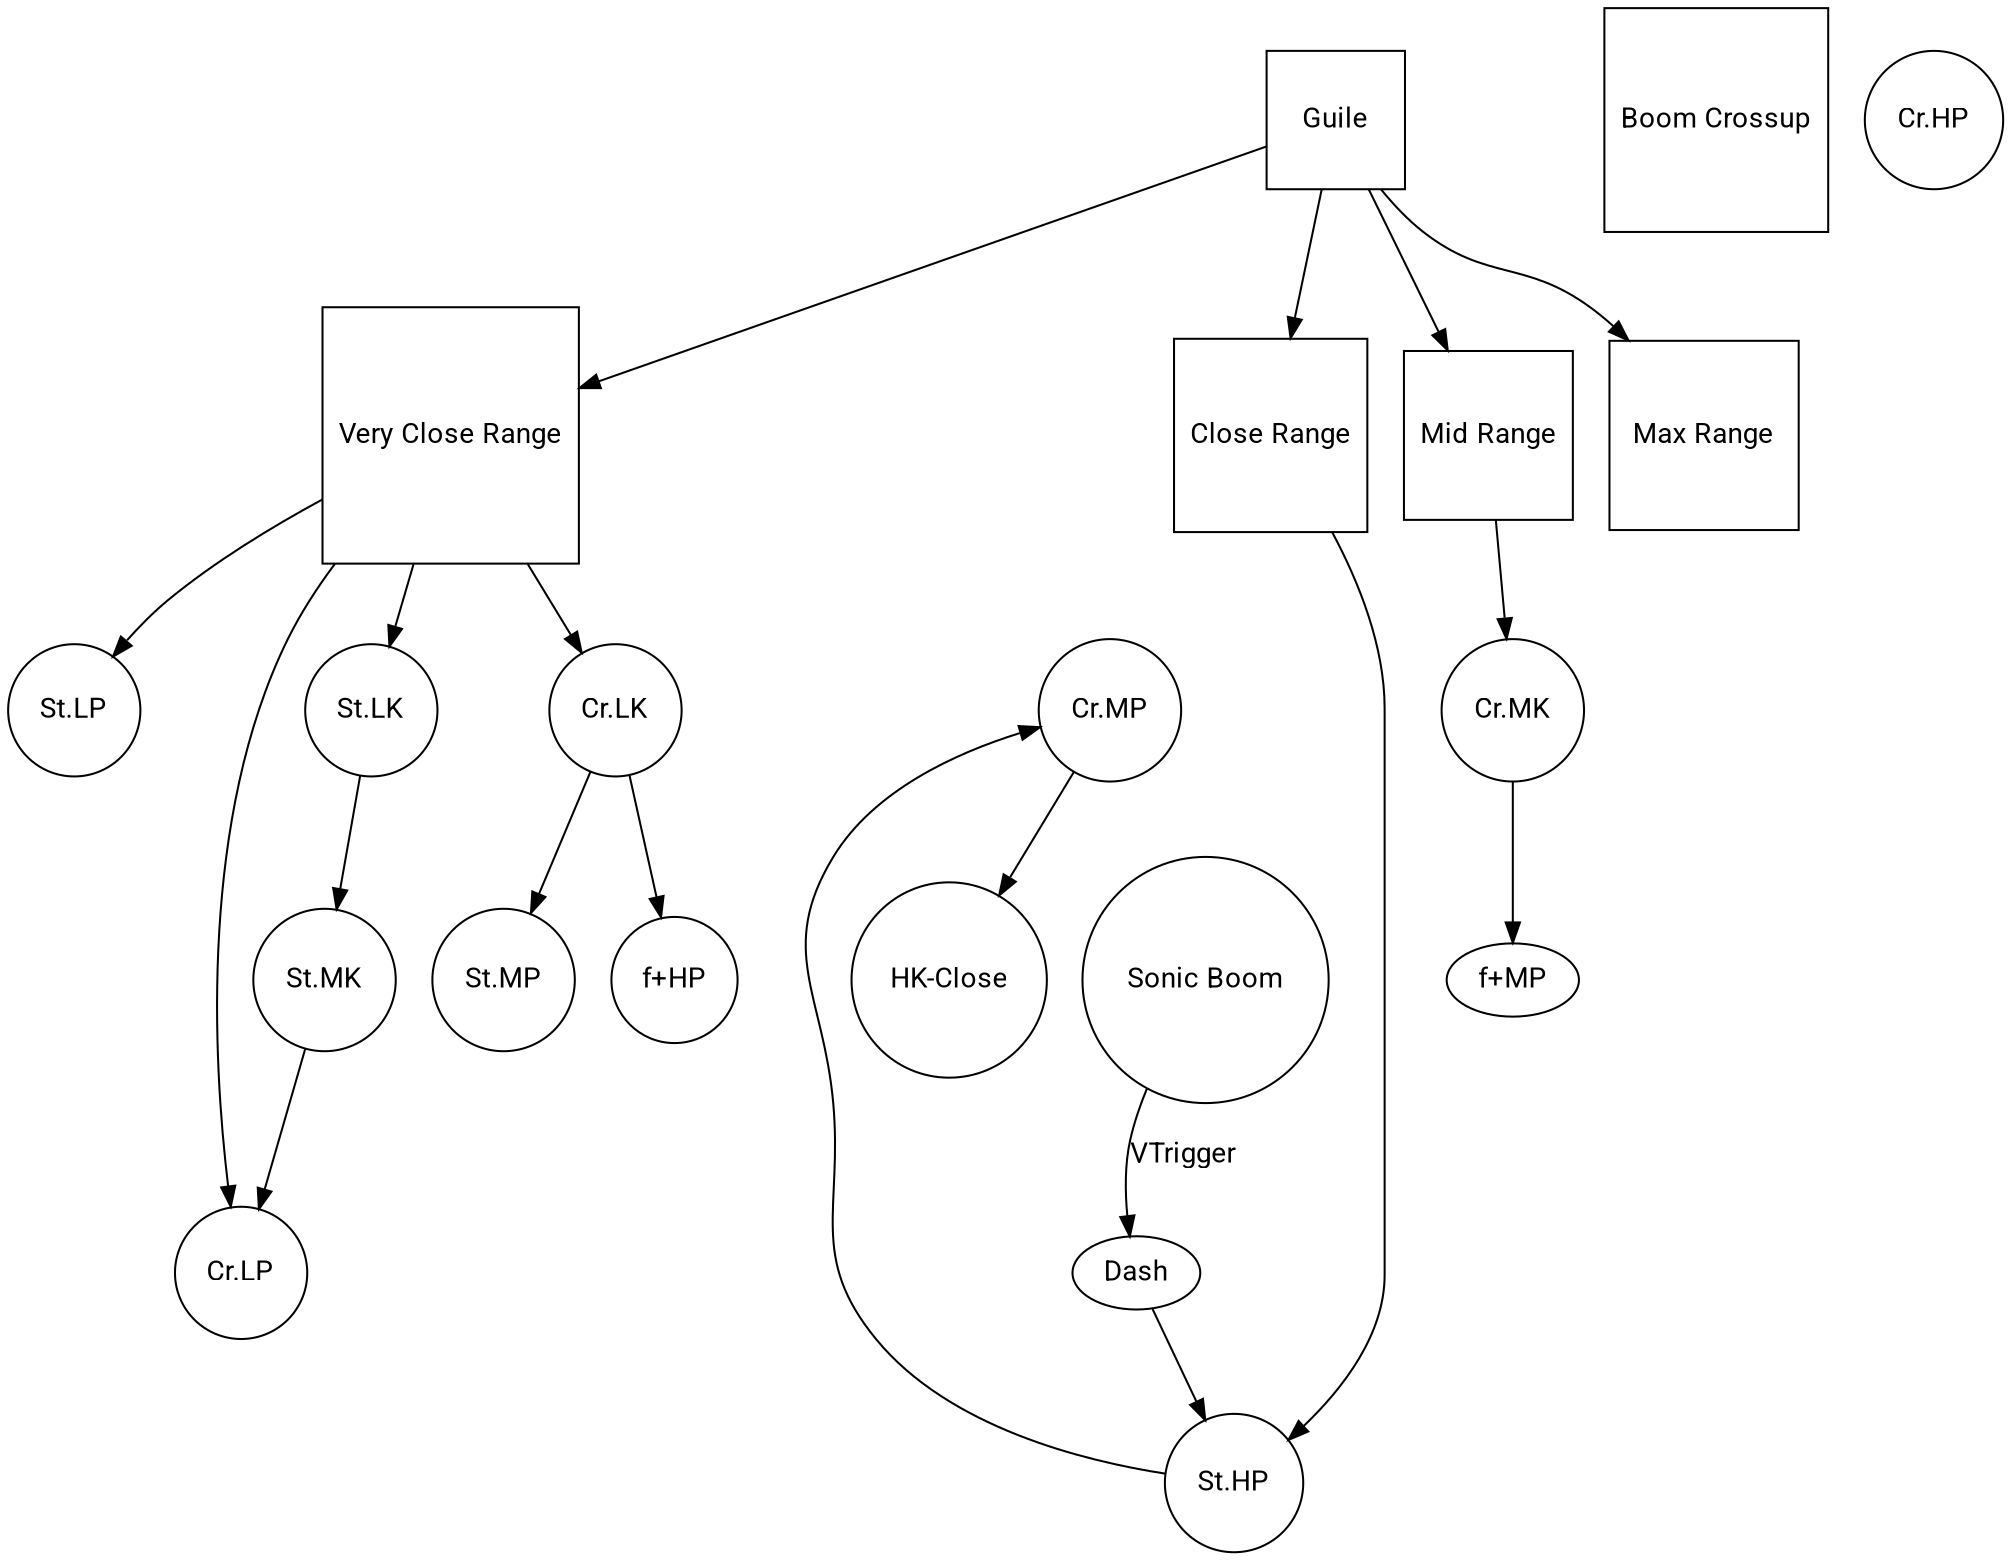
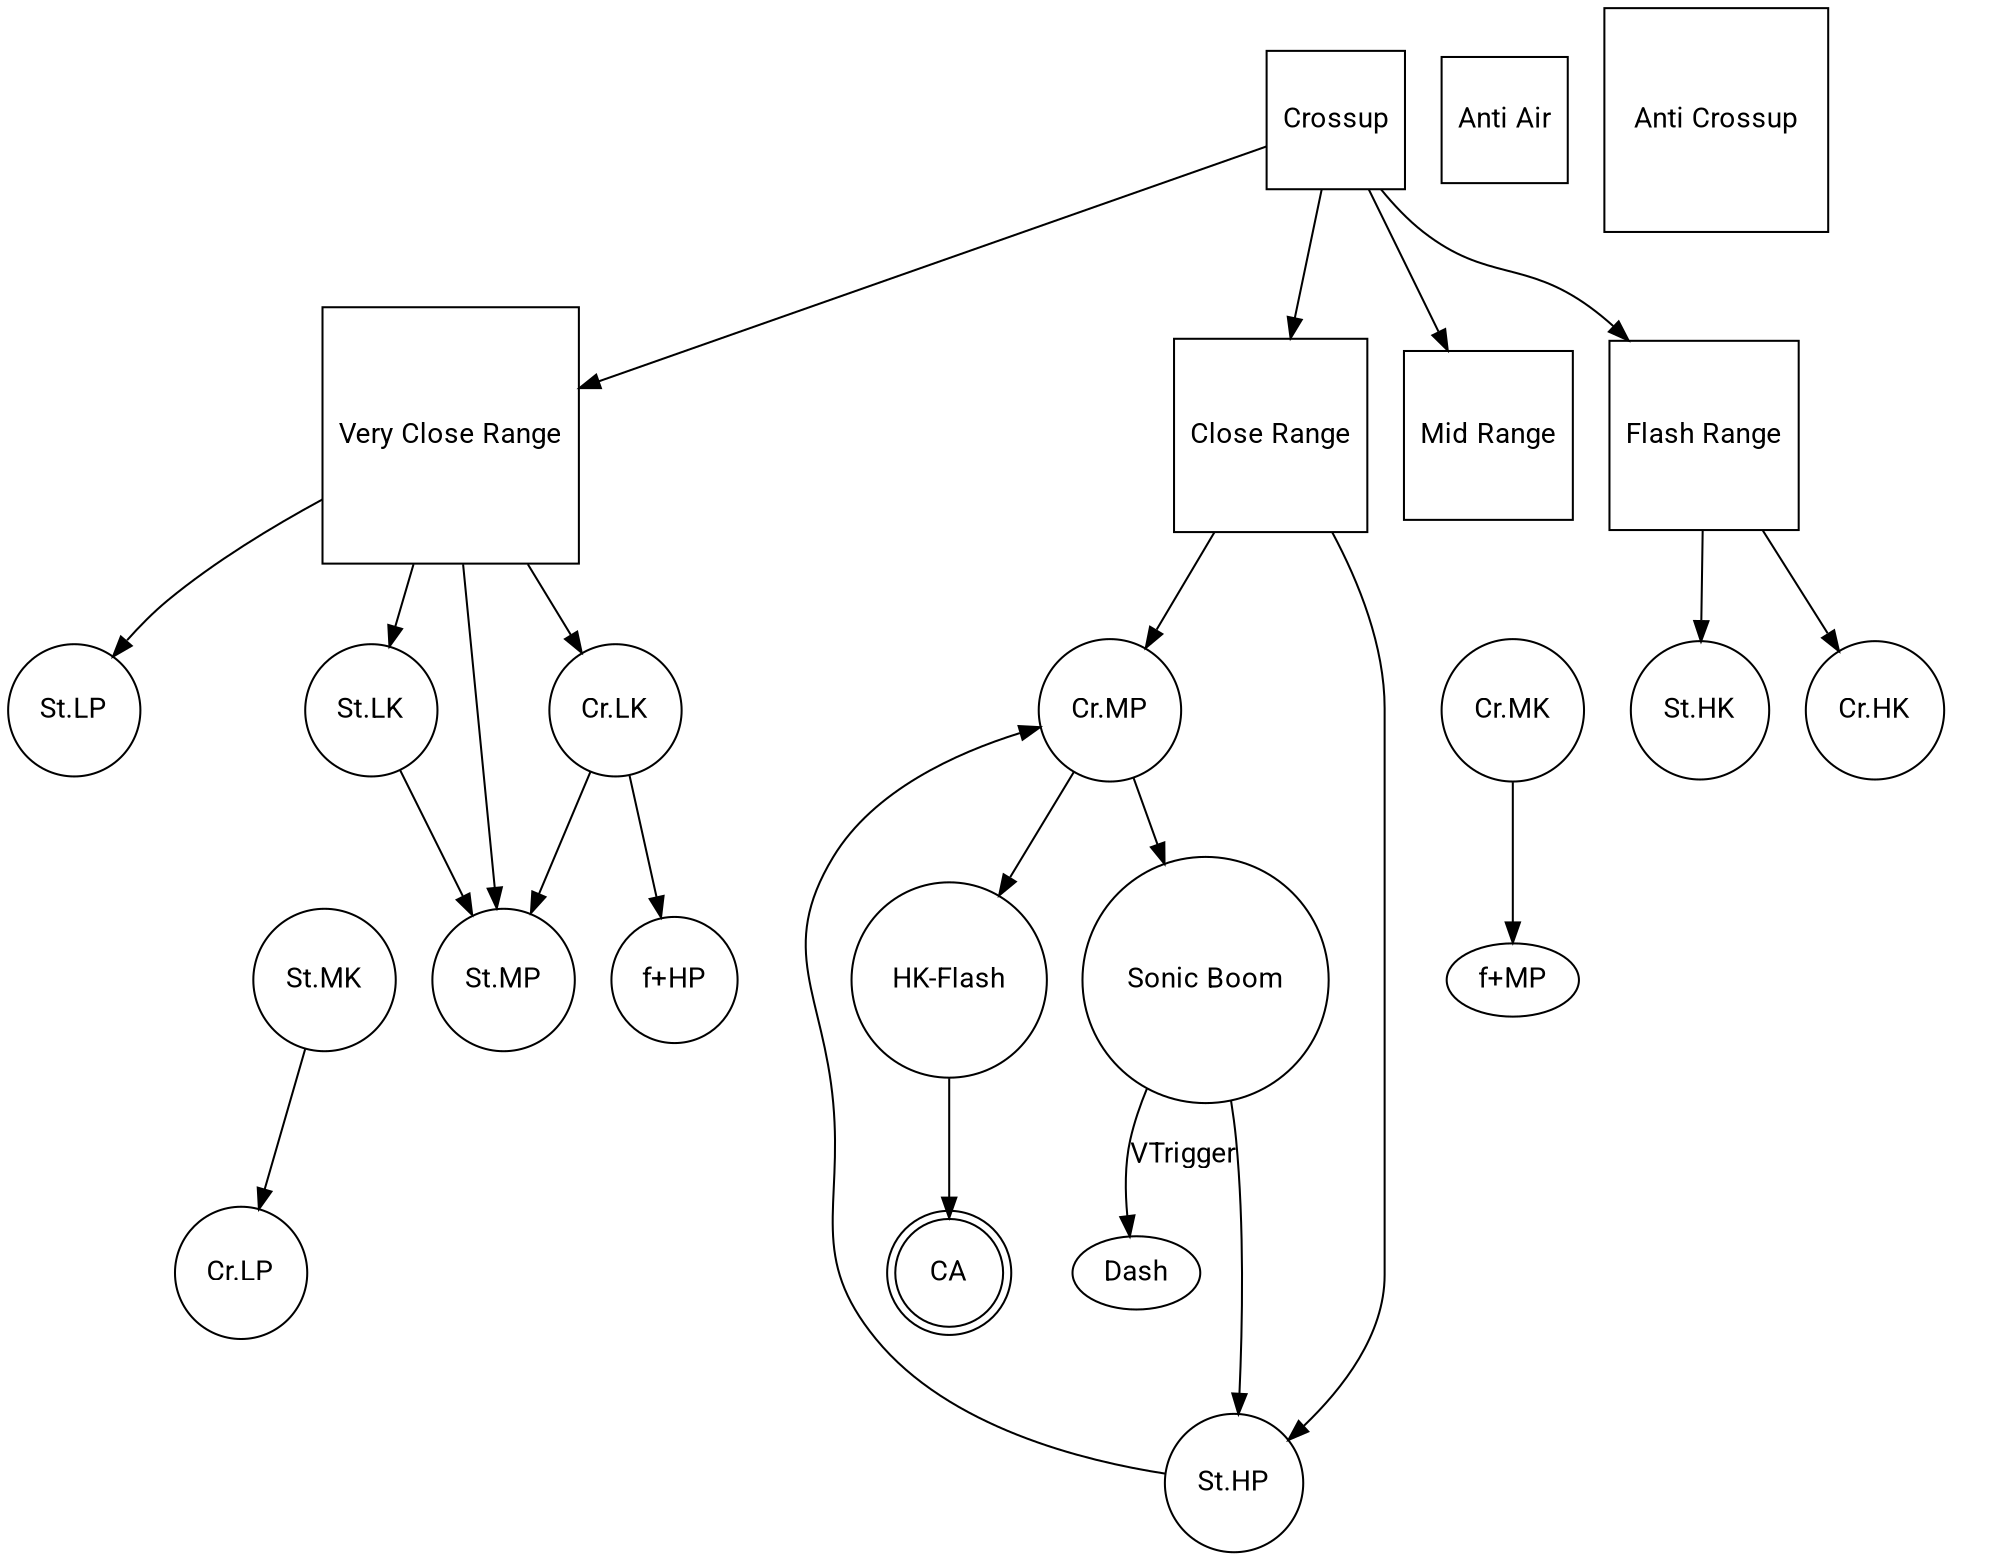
(1336, 120) -> (1336, 120)
none -> (1505, 120)
(1716, 120) -> (1716, 120)
(1934, 120) -> none
(1704, 435) -> (1704, 435)
(1500, 569) -> none
none -> (1186, 581)
none -> (1700, 710)
none -> (1875, 710)
none -> (1146, 811)
(350, 832) -> (431, 833)
(226, 864) -> (479, 726)
(949, 980) -> (949, 980)
none -> (949, 1273)
(1175, 1355) -> (1242, 1247)
